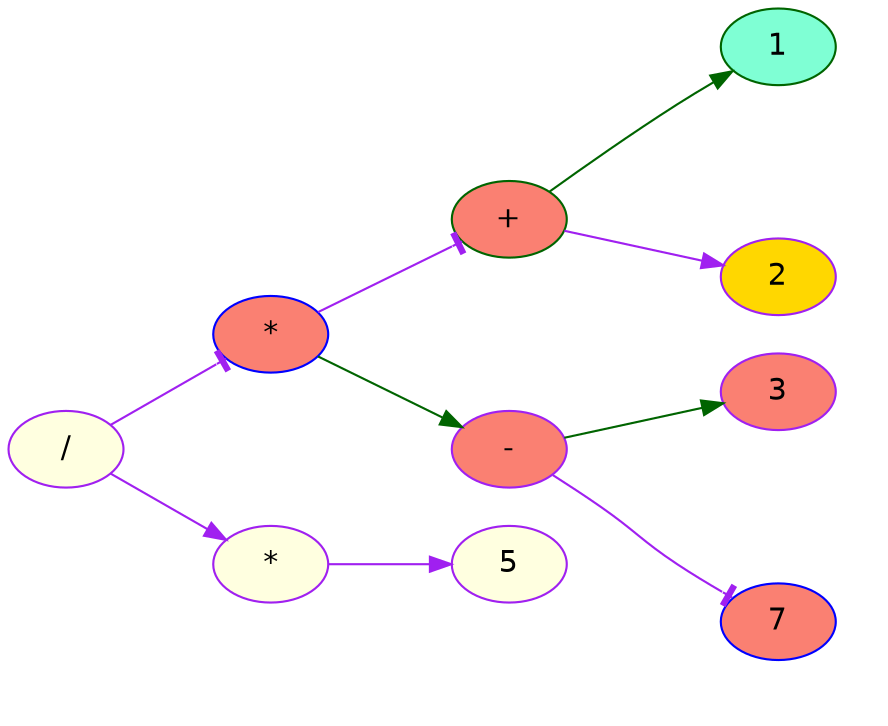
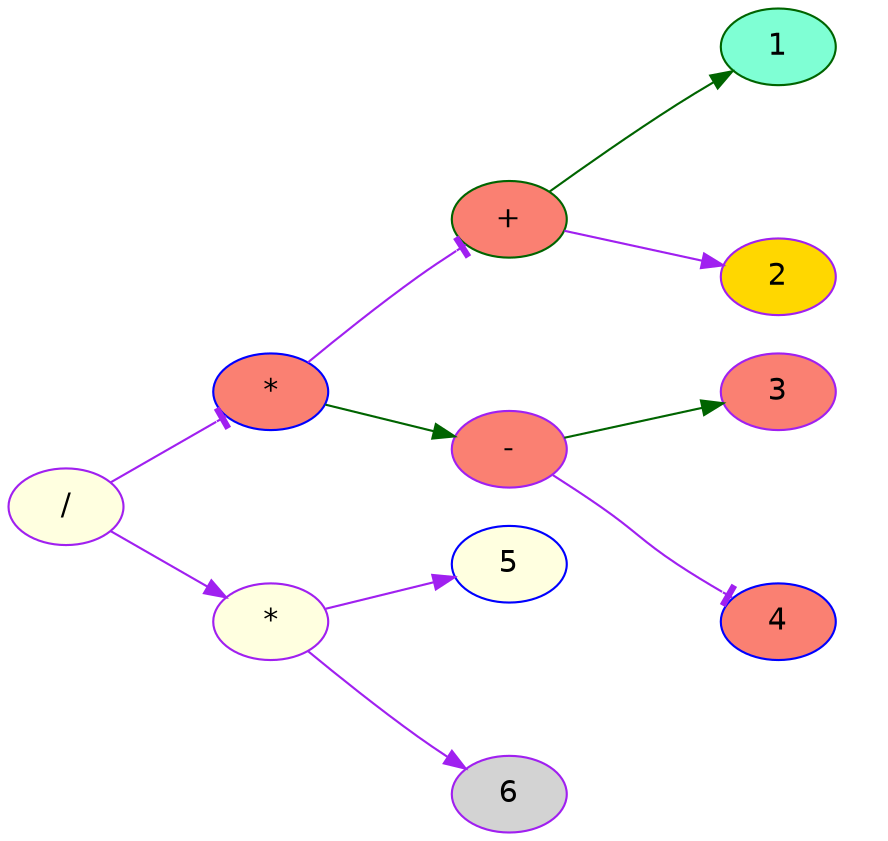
(509, 564) -> (509, 564)
(778, 622) -> (778, 622)
none -> (509, 794)
